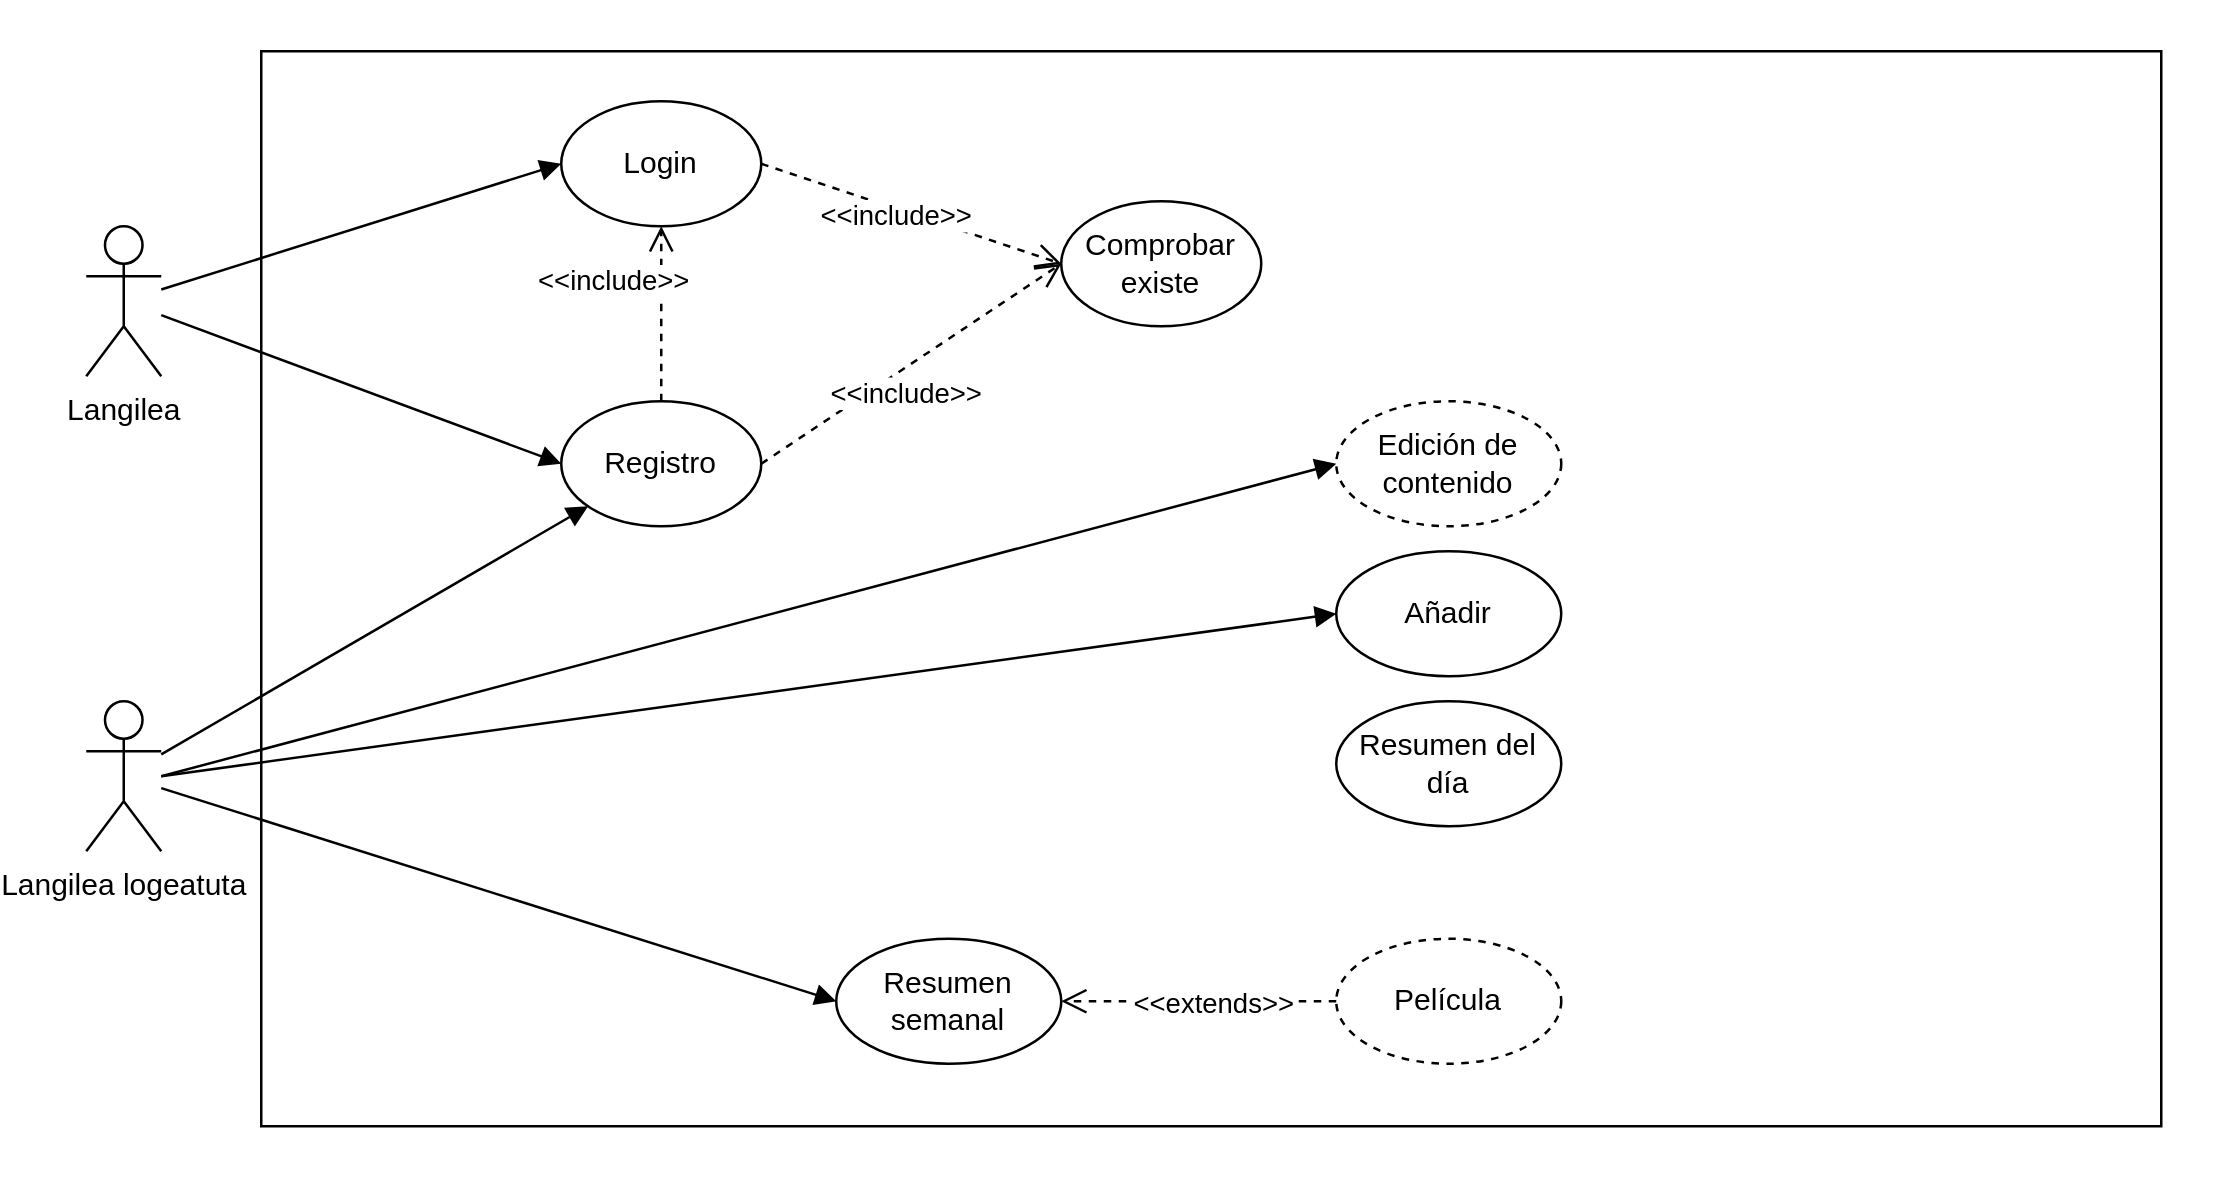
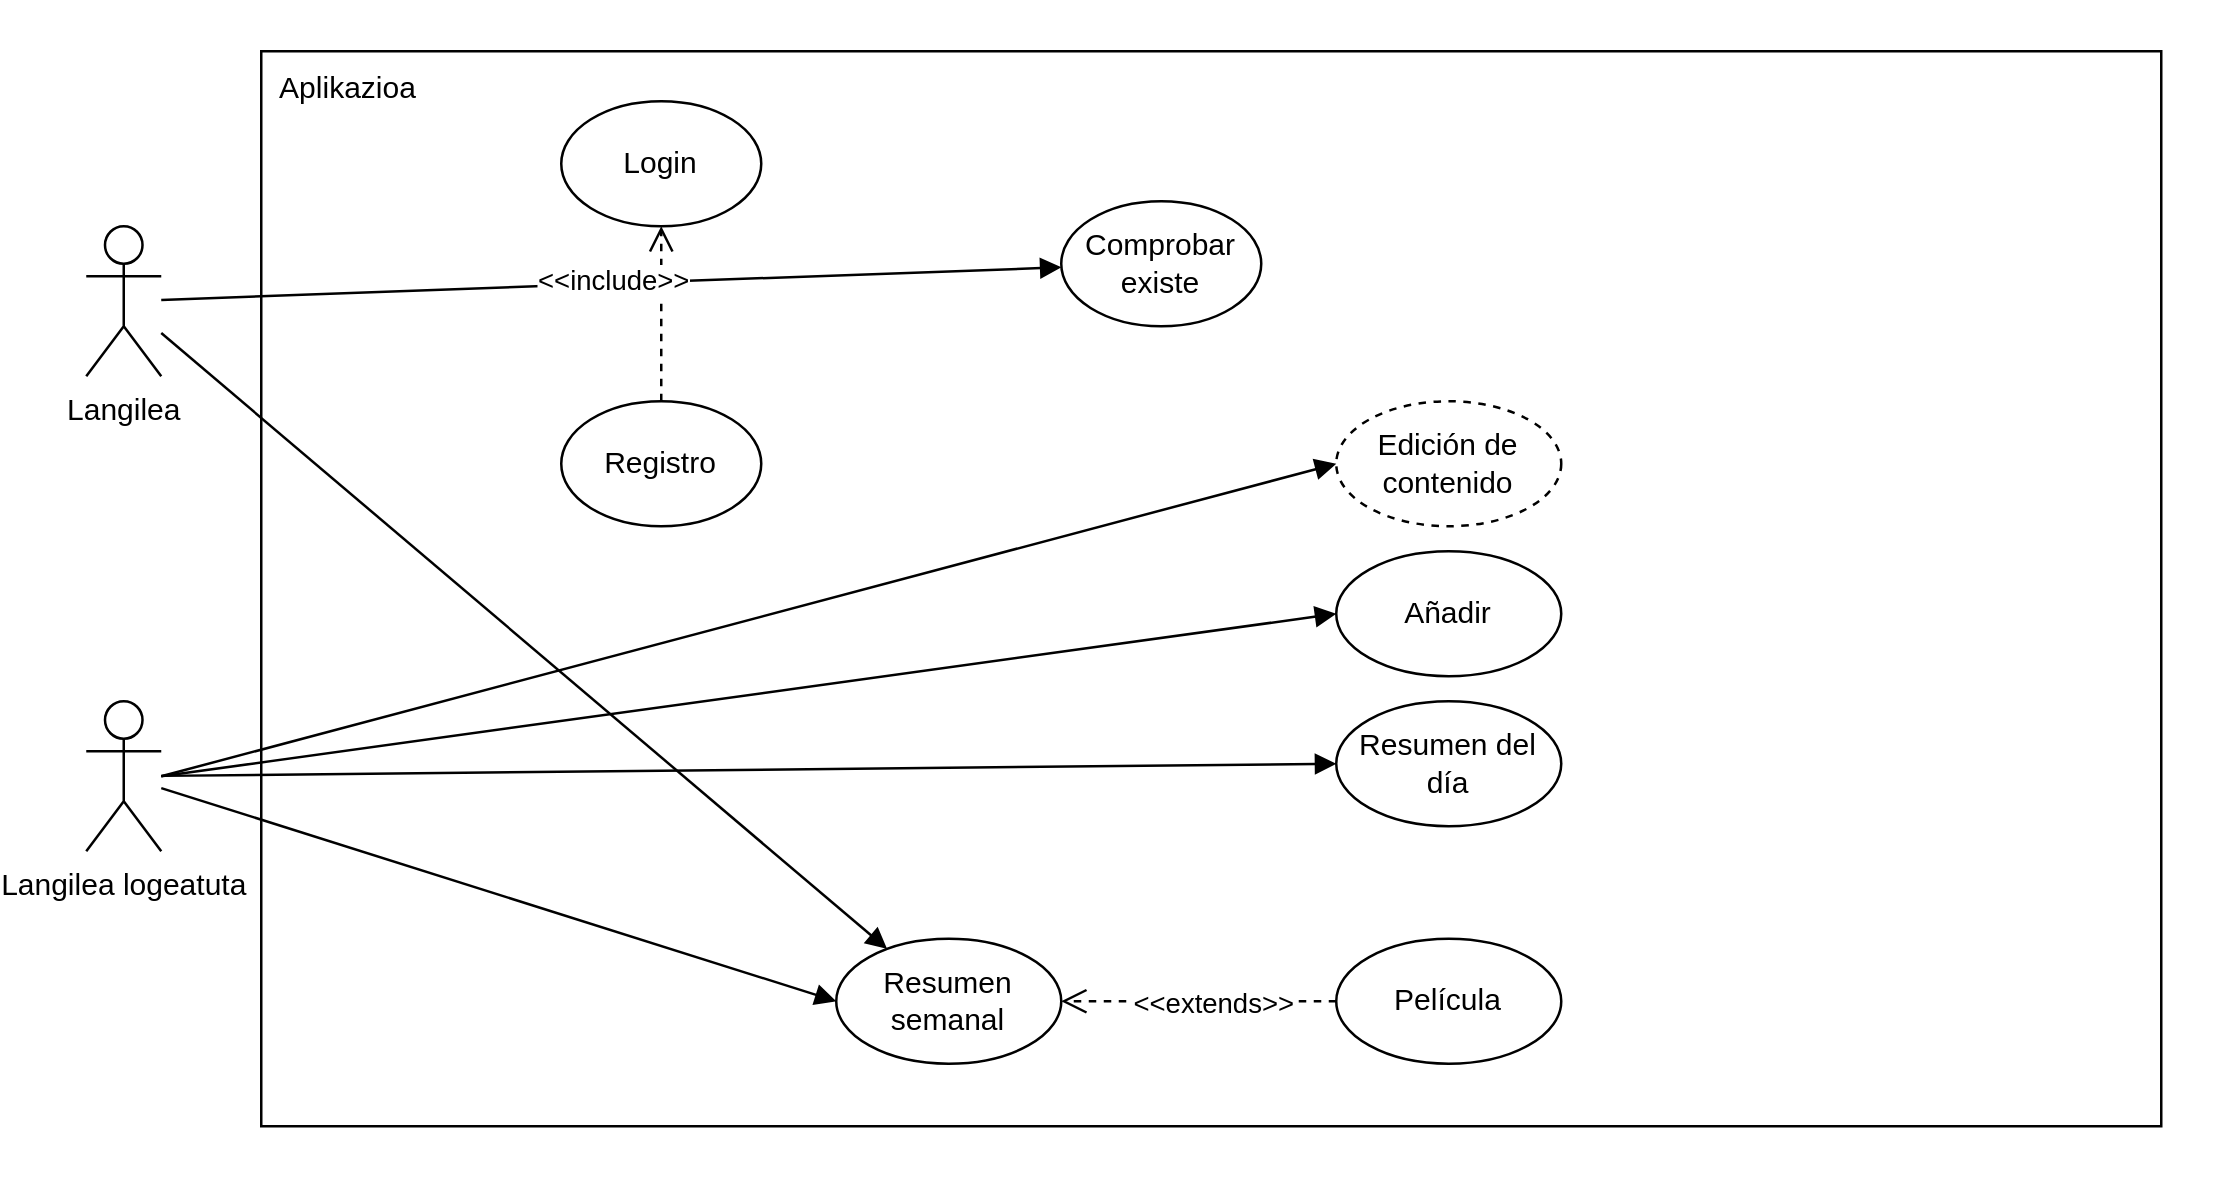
none -> (349, 89)
(816, 182) -> none
(351, 230) -> (306, 456)
(973, 322) -> none
(352, 386) -> (349, 293)
(308, 669) -> (999, 767)
(1449, 1001) -> (1449, 1001)
